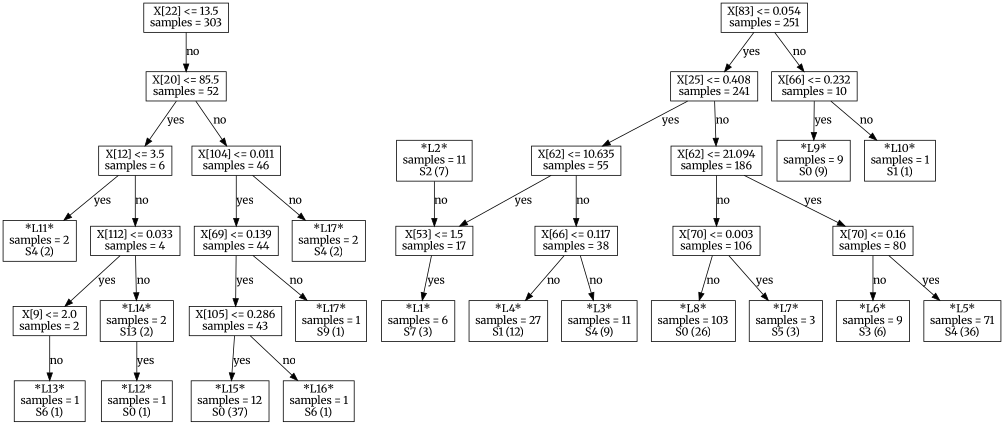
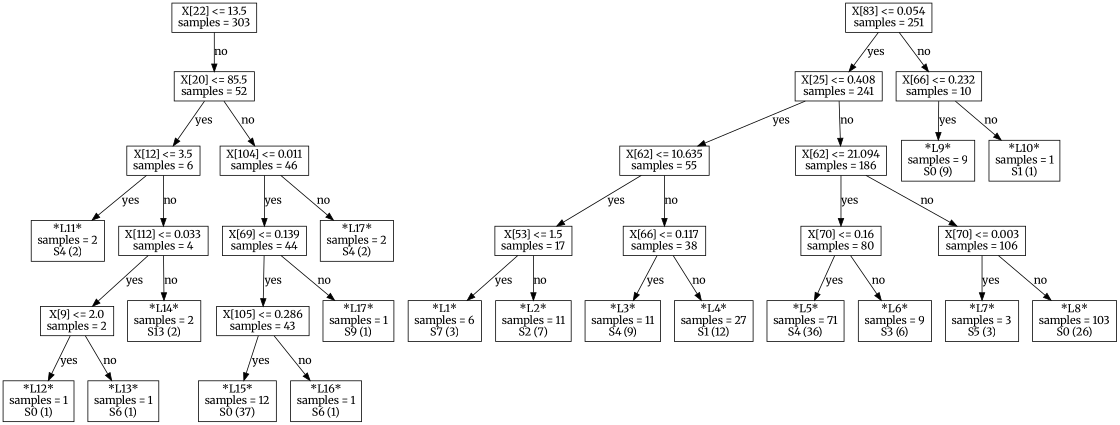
(434, 200) -> (533, 274)
(596, 281) -> (656, 281)
(137, 357) -> (61, 355)
